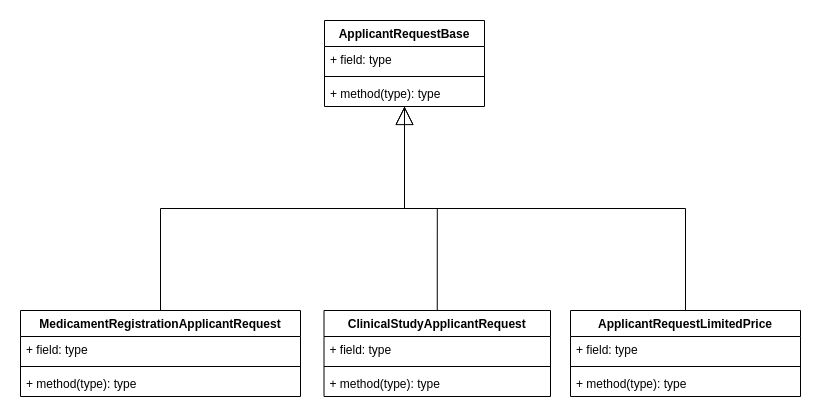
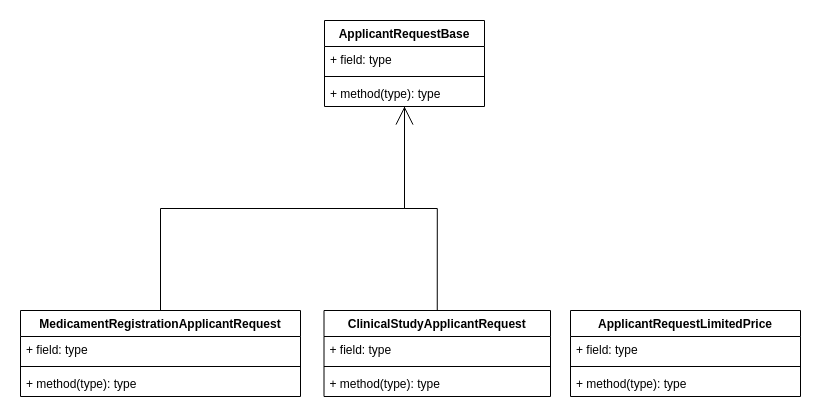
(614, 209) -> none
